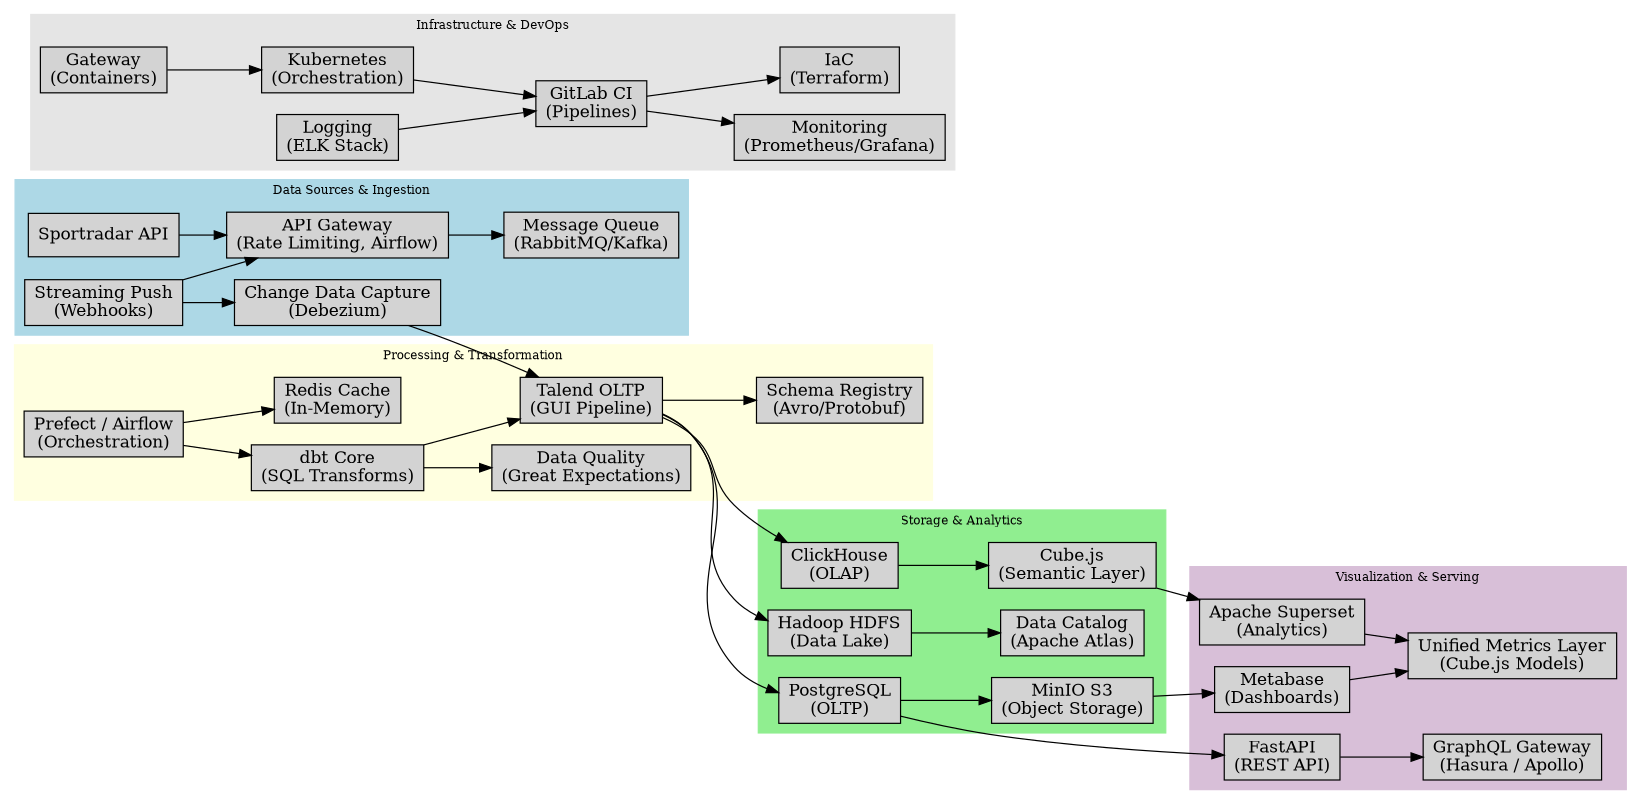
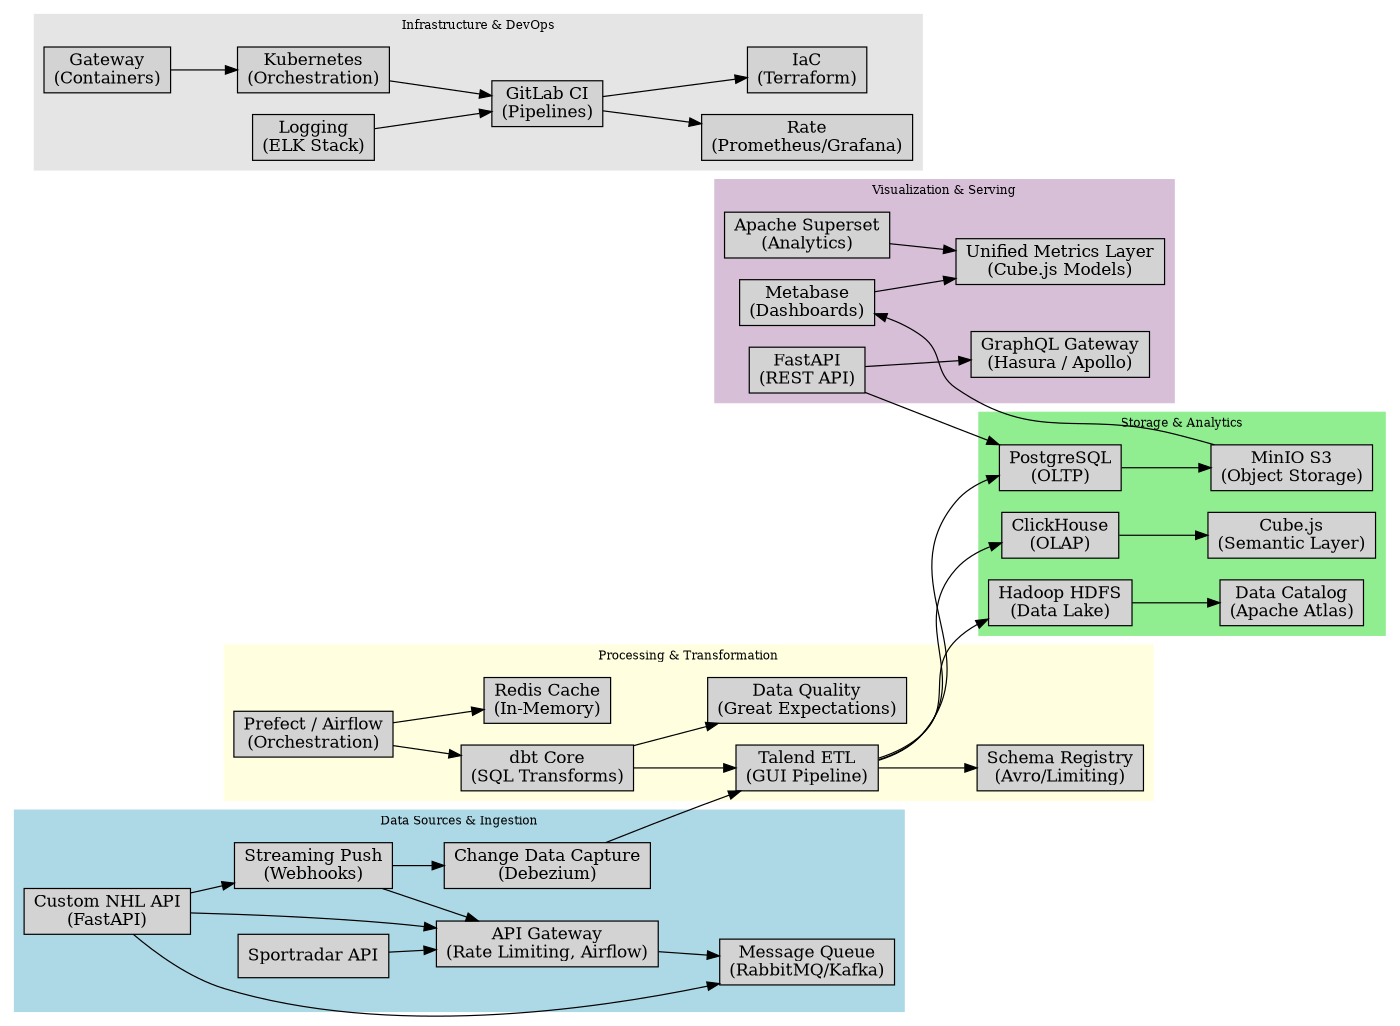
(840, 137) -> (807, 137)
(591, 400) -> (807, 768)
(840, 400) -> (1060, 768)
(1174, 593) -> none
(1055, 743) -> (926, 416)
none -> (107, 911)
